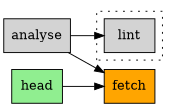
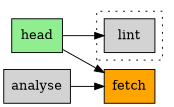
(82, 36) -> (79, 36)
